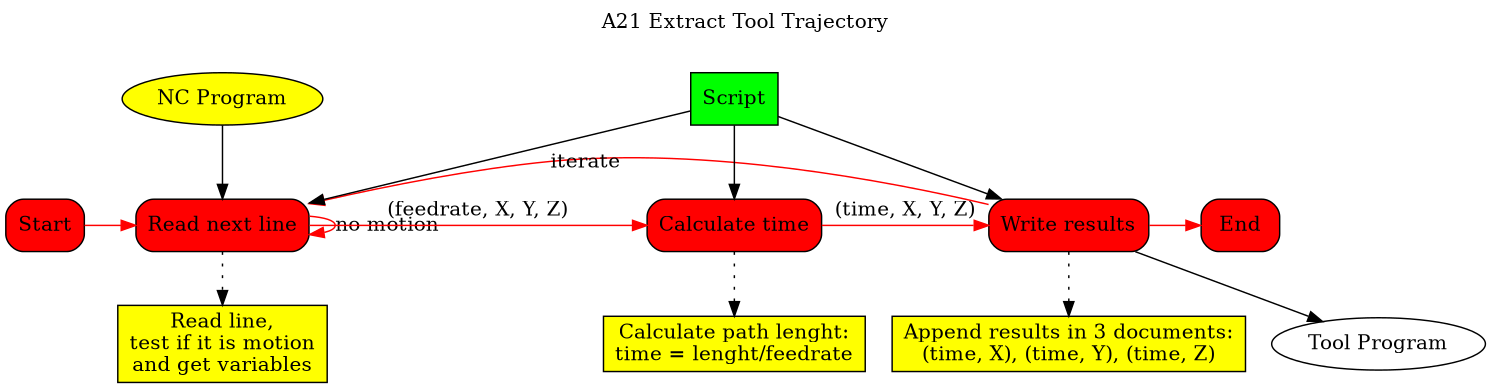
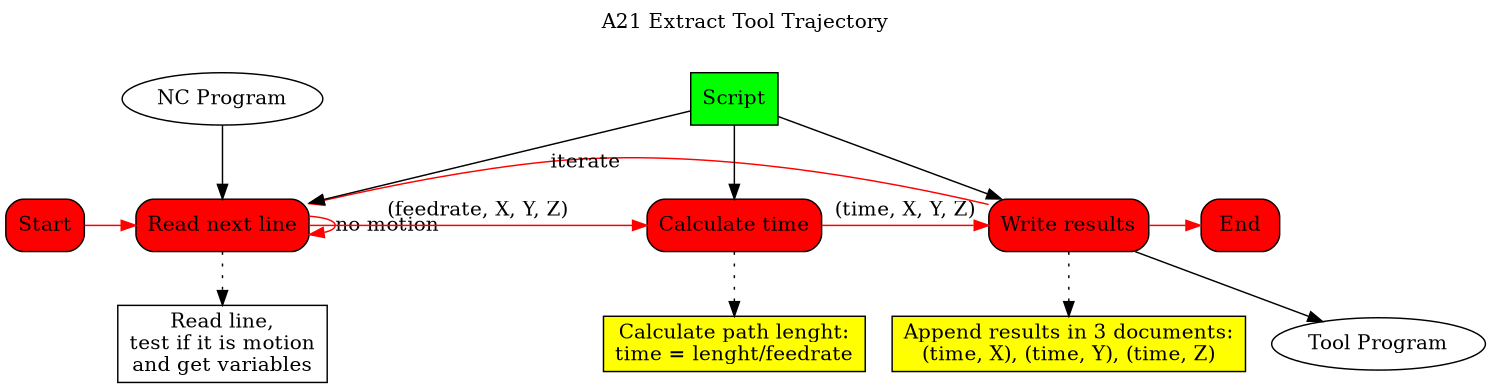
(222, 99) -> (222, 99)
(222, 344) -> (222, 344)
